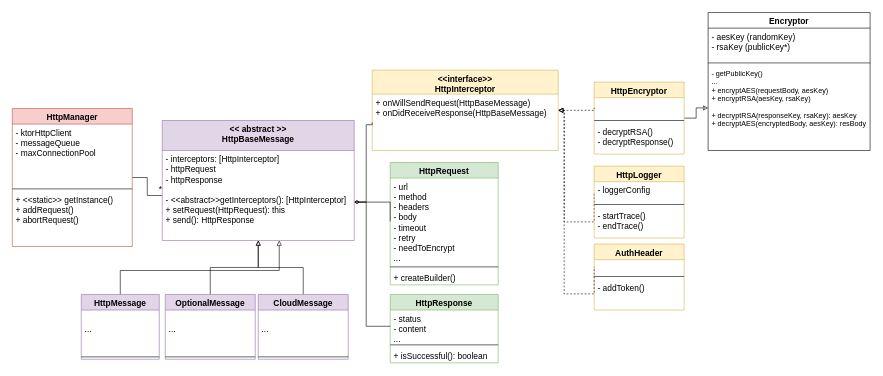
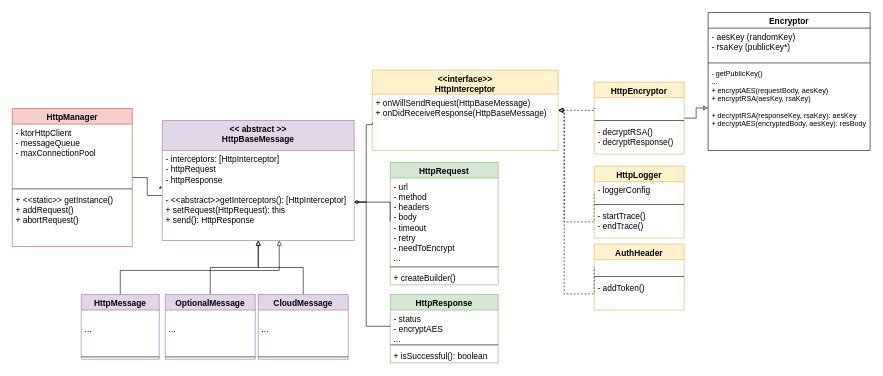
(411, 319) -> (411, 319)
